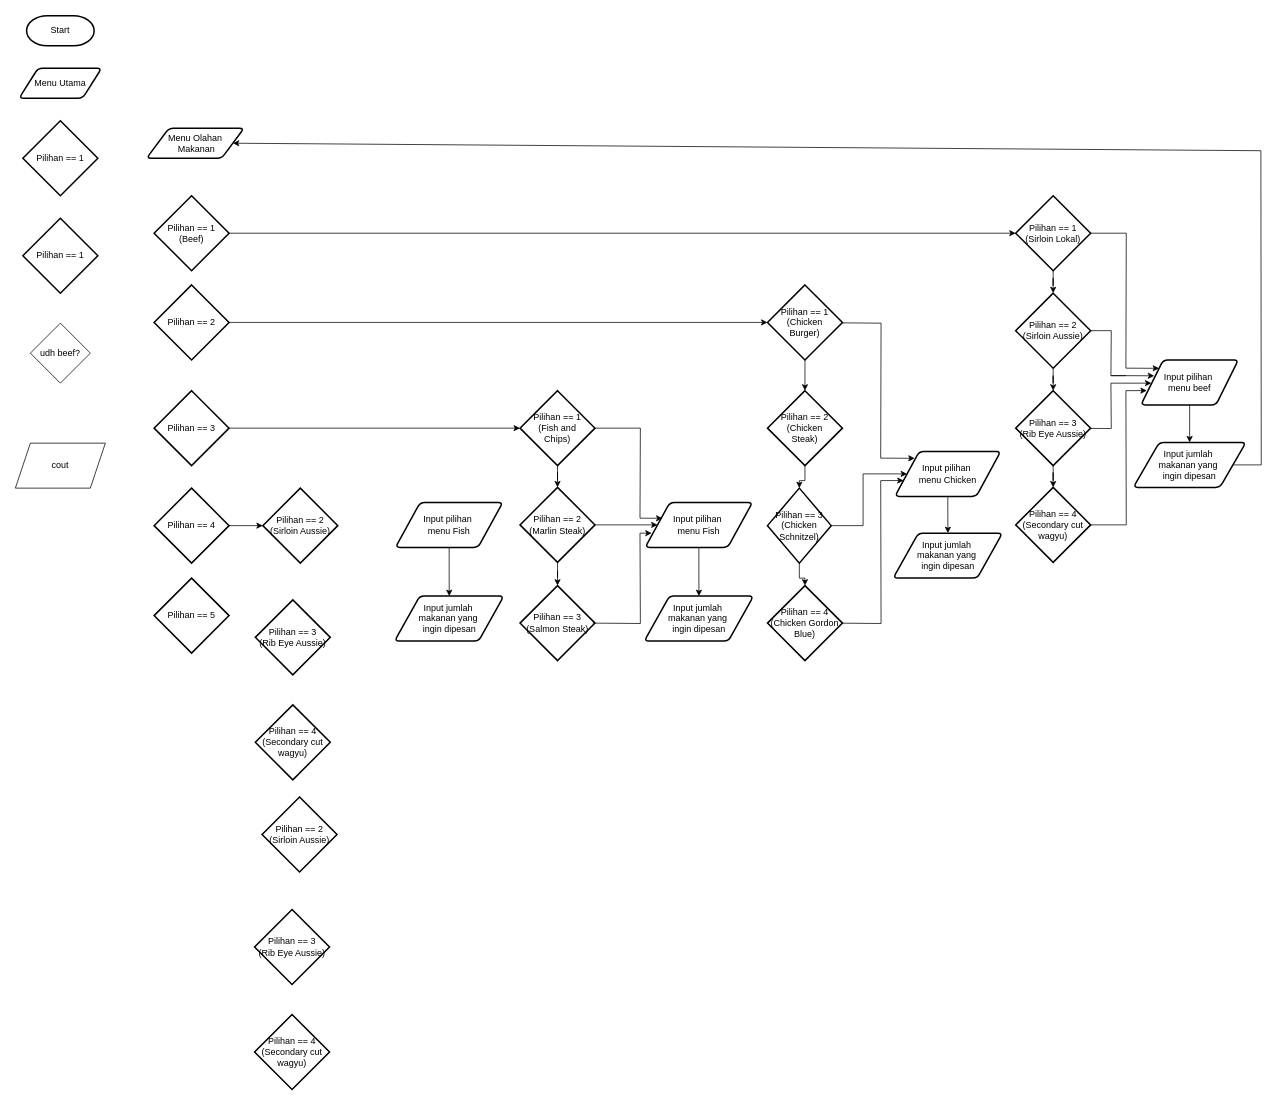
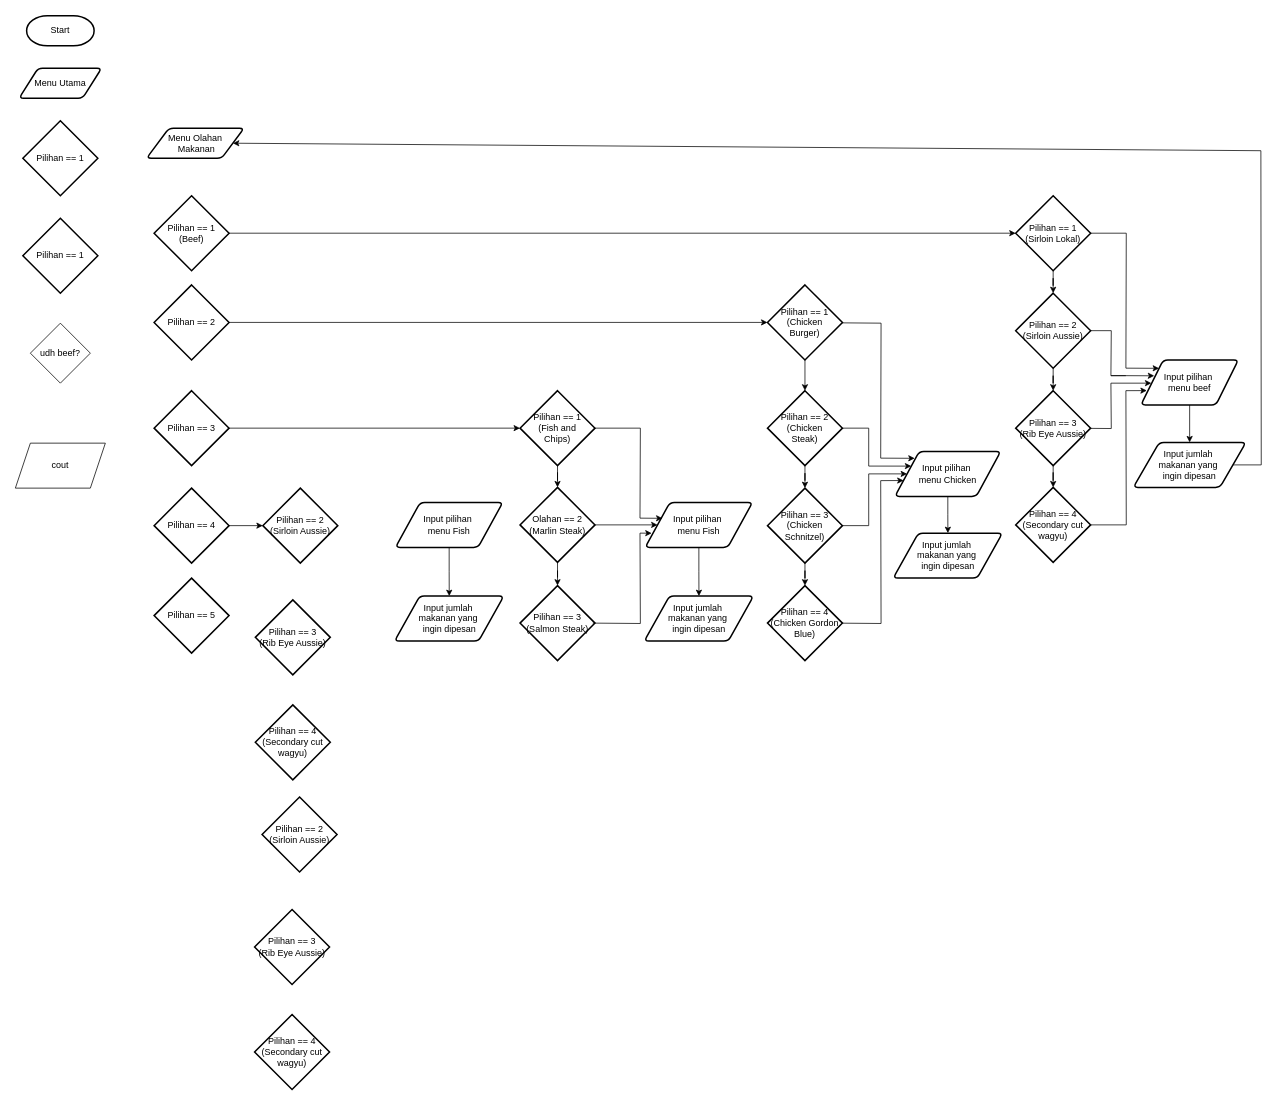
none -> (869, 445)
(558, 525) -> (558, 525)
(800, 525) -> (805, 525)
